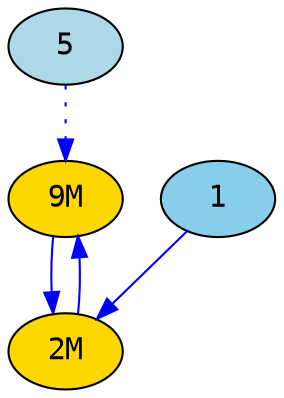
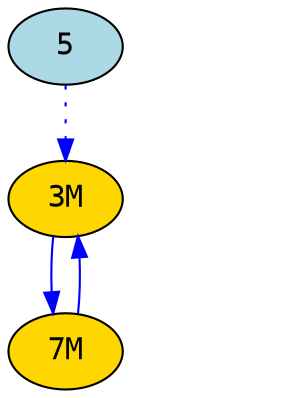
(66, 199) -> (66, 199)
(218, 199) -> none
(66, 351) -> (66, 351)
